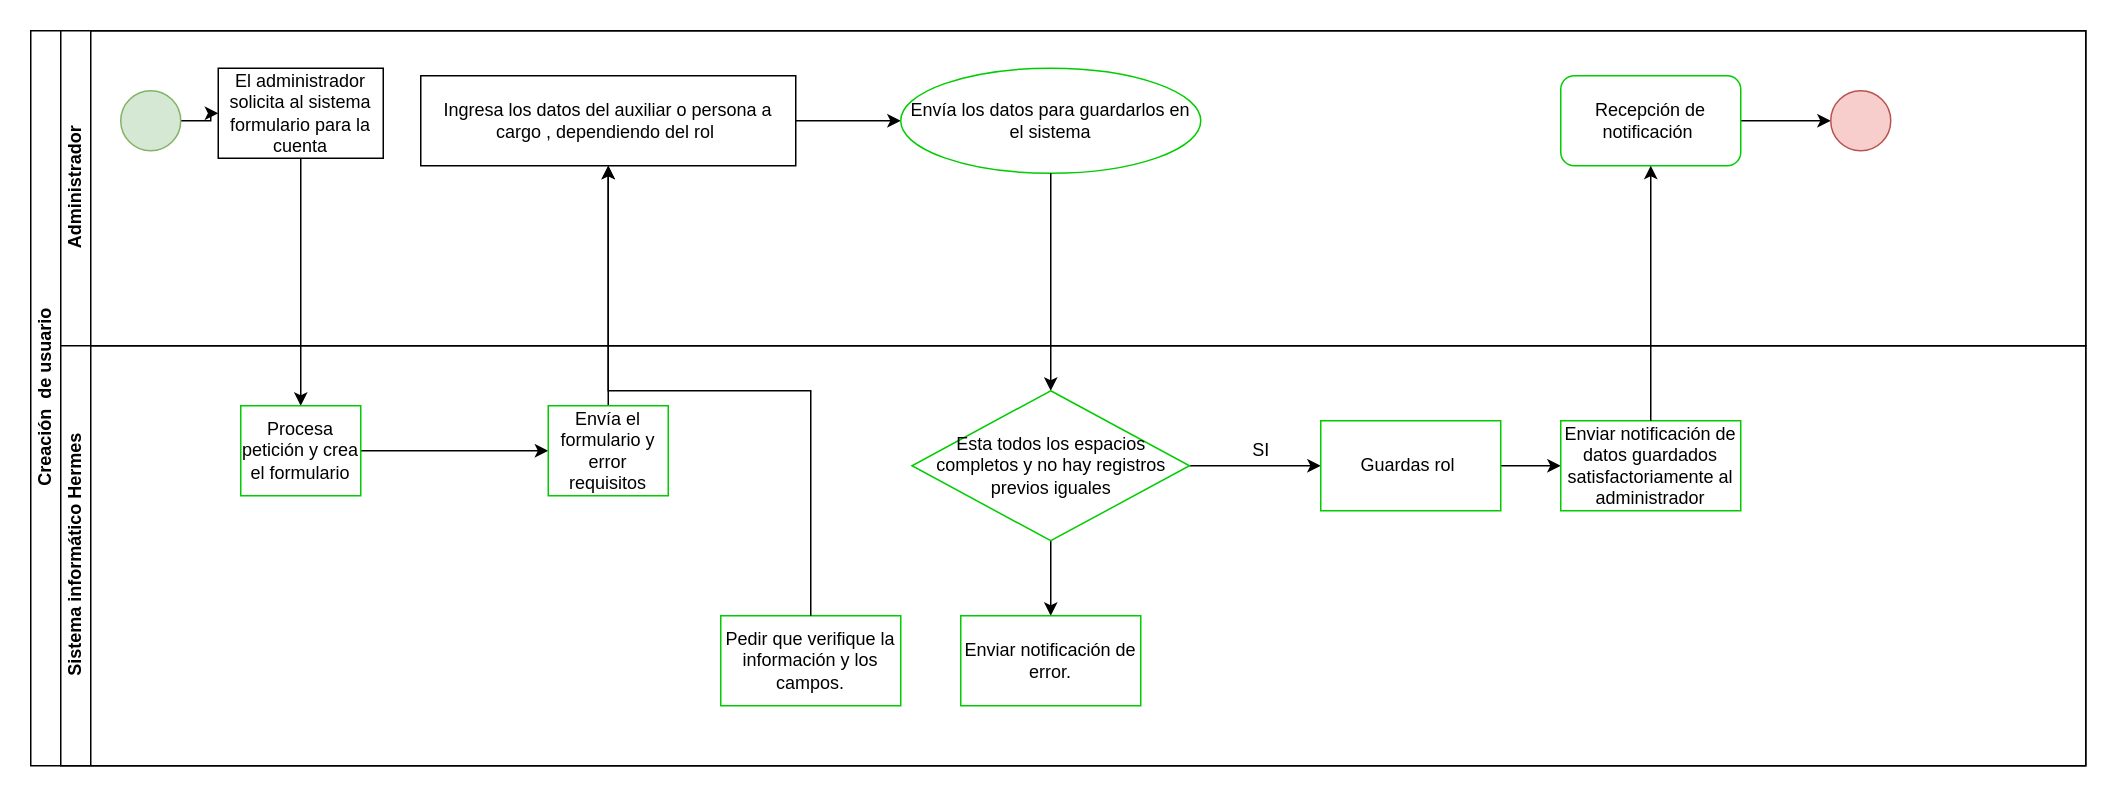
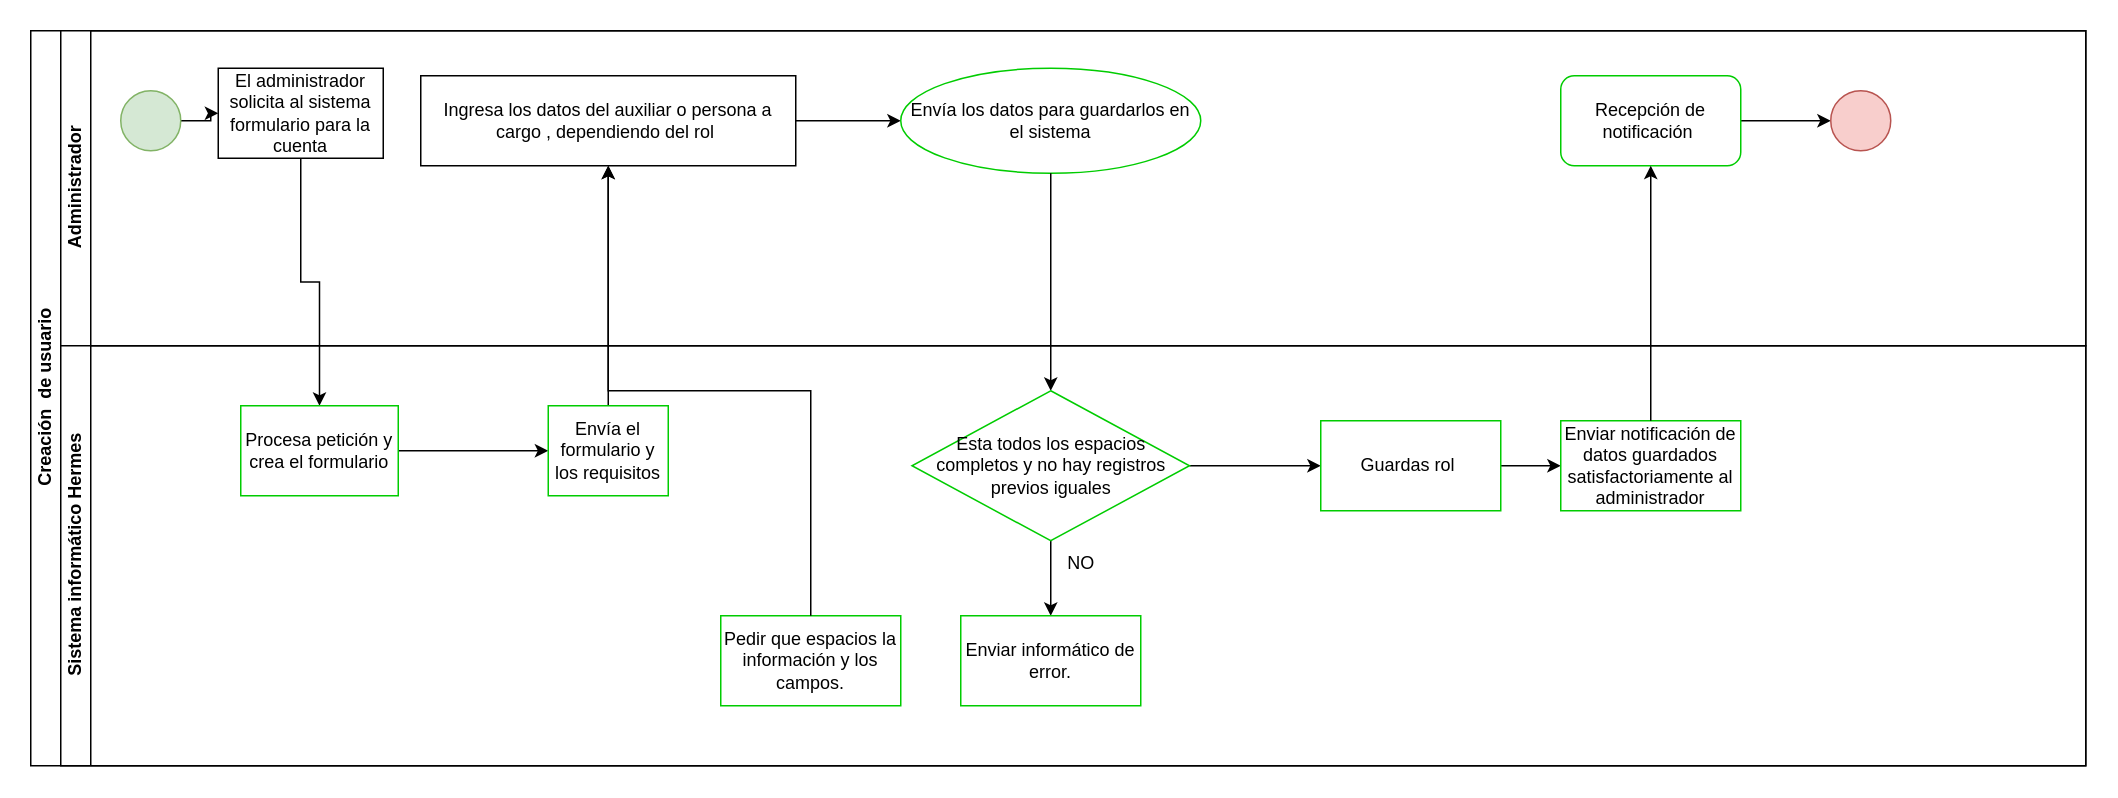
(301, 451) -> (320, 451)
(608, 451) -> (608, 451)
(1261, 451) -> none
none -> (1081, 563)
(811, 661) -> (811, 661)
(1051, 661) -> (1051, 661)
